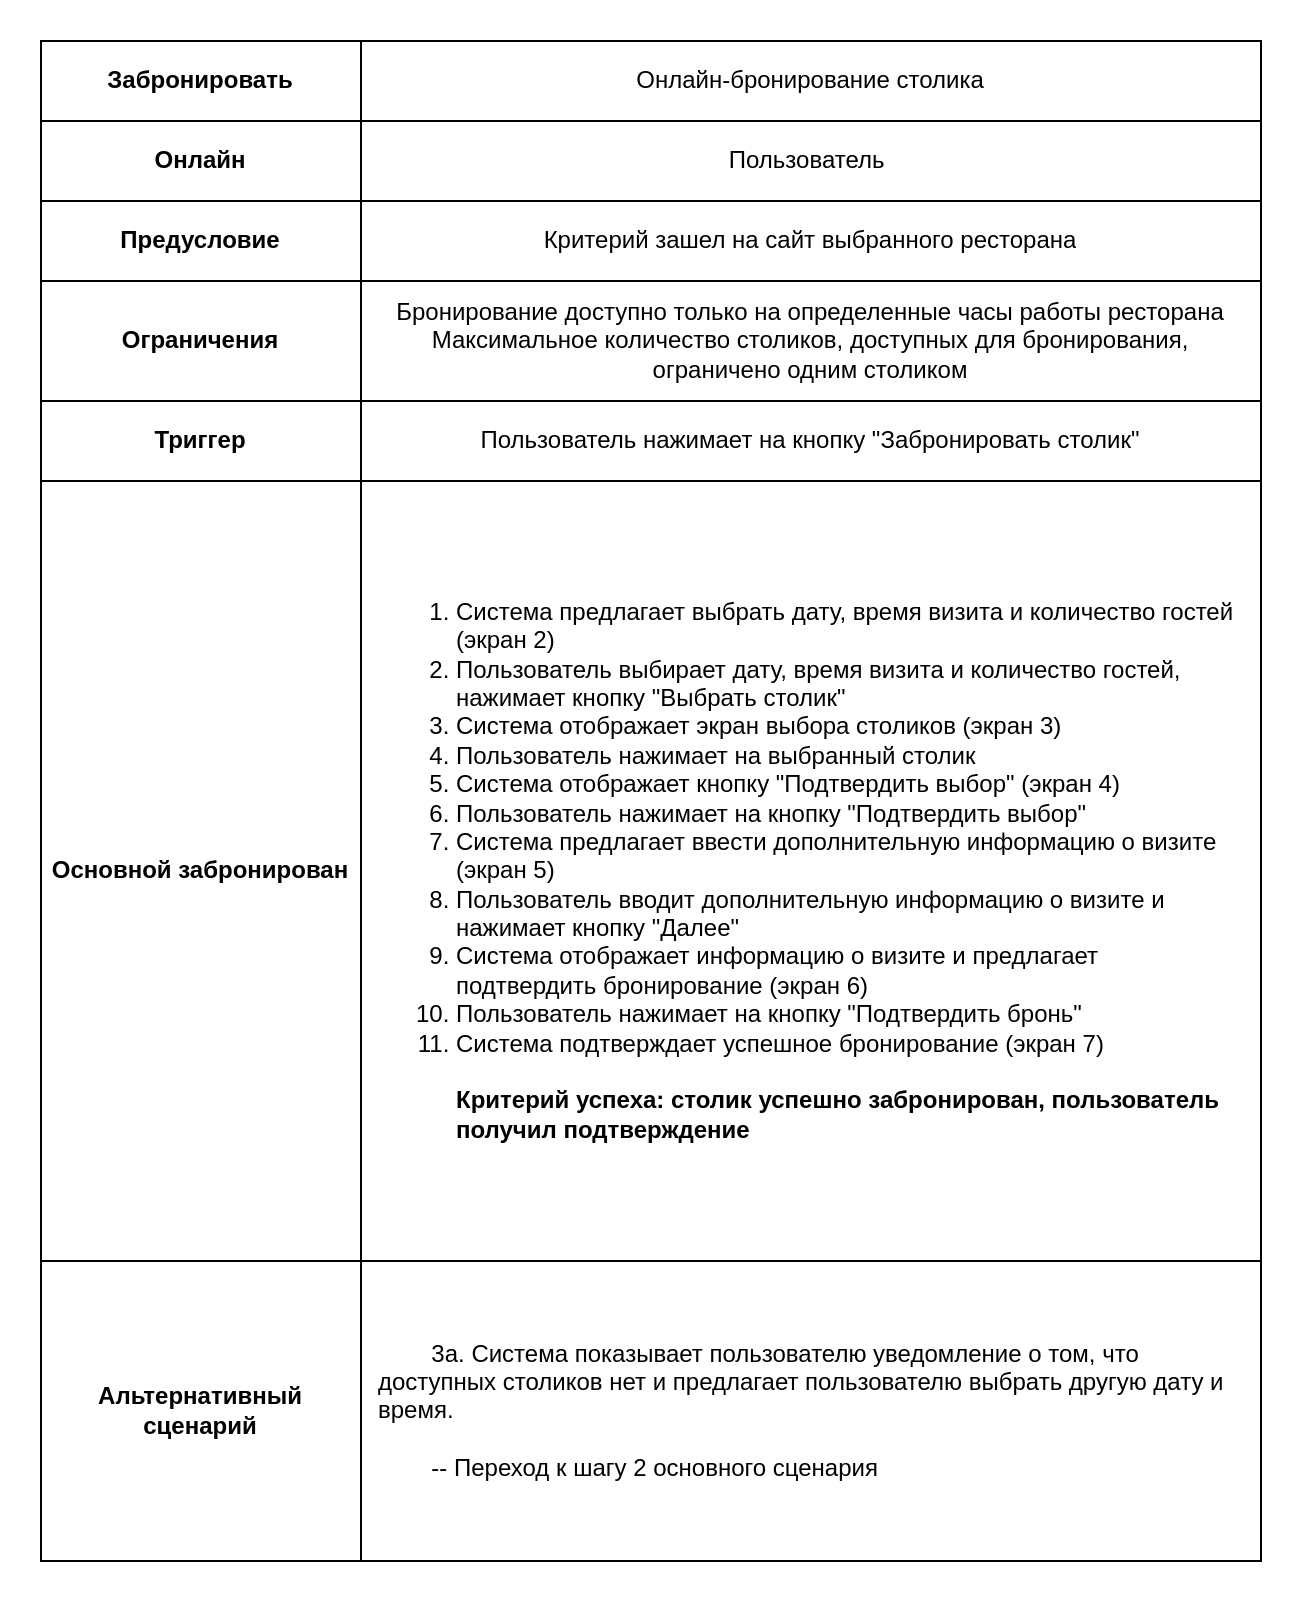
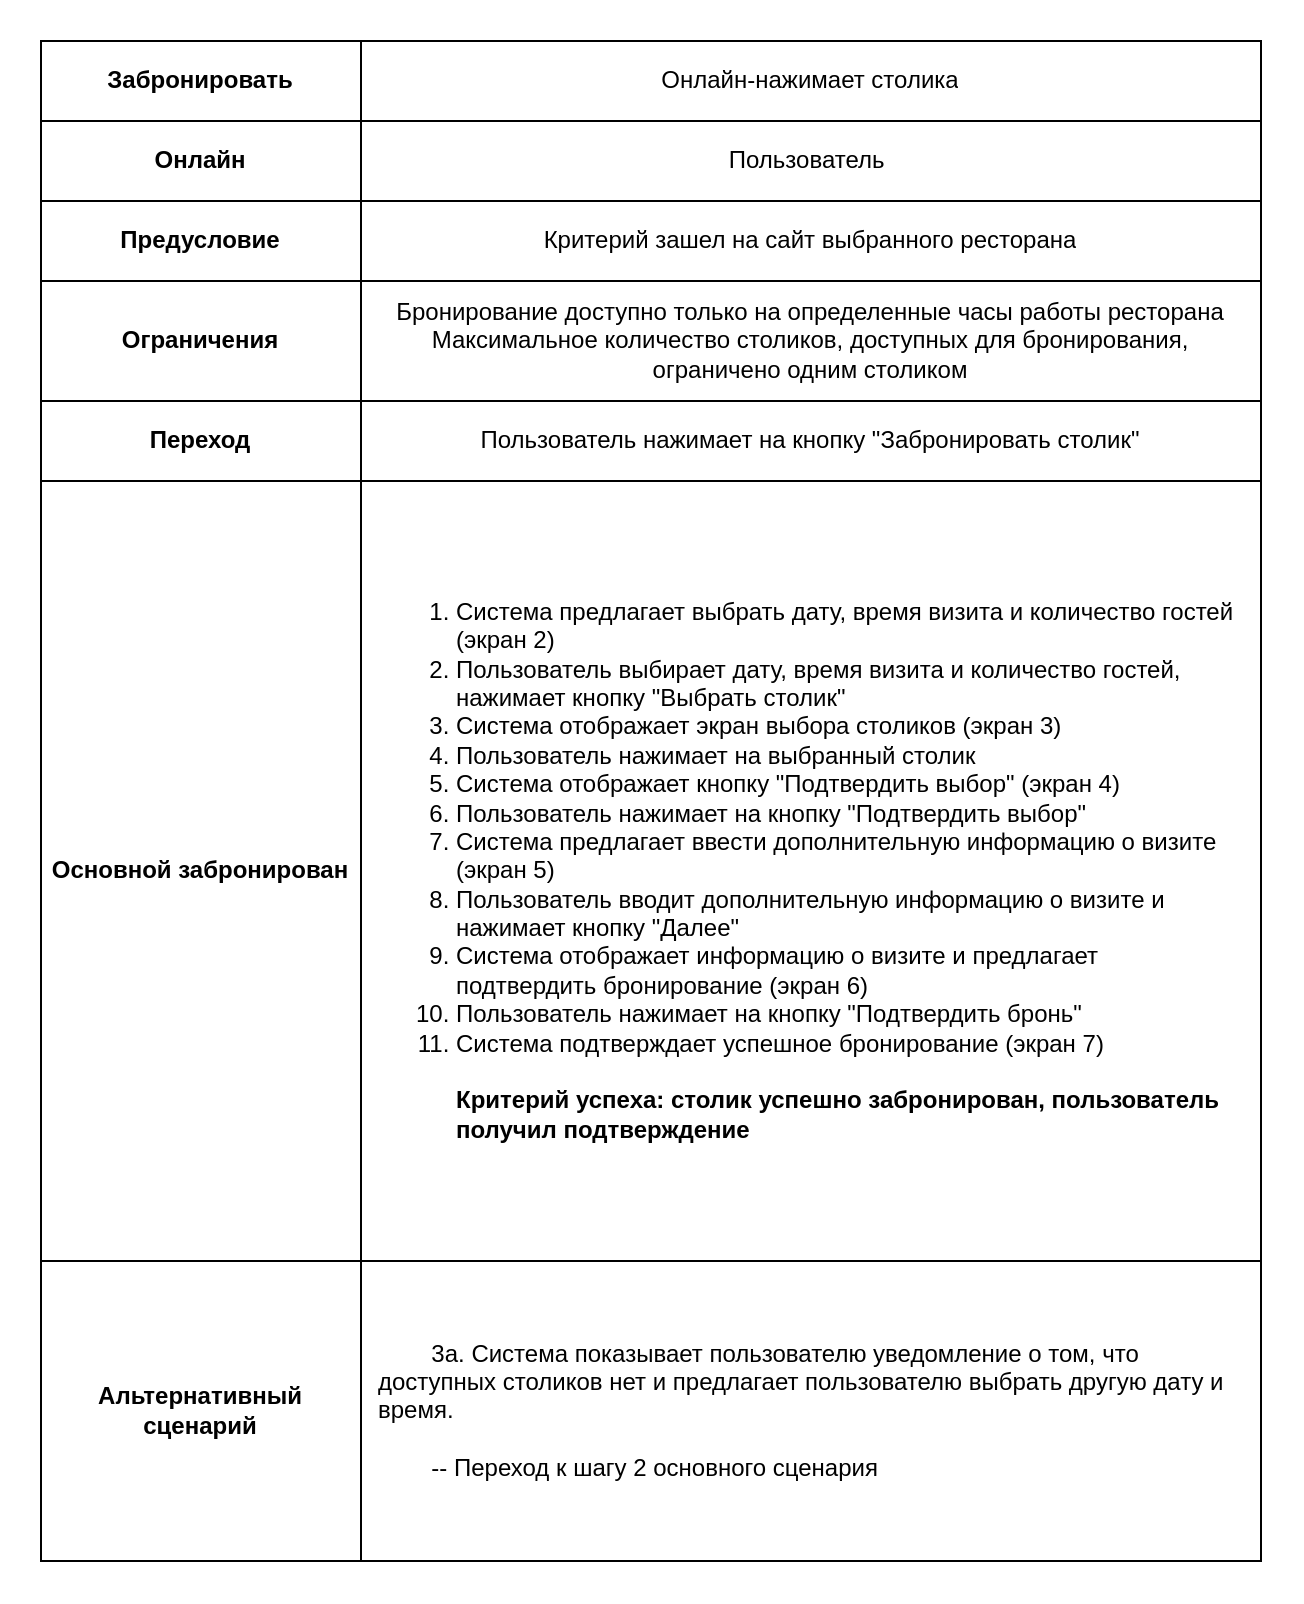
(811, 81) -> (811, 81)
(201, 441) -> (201, 441)
